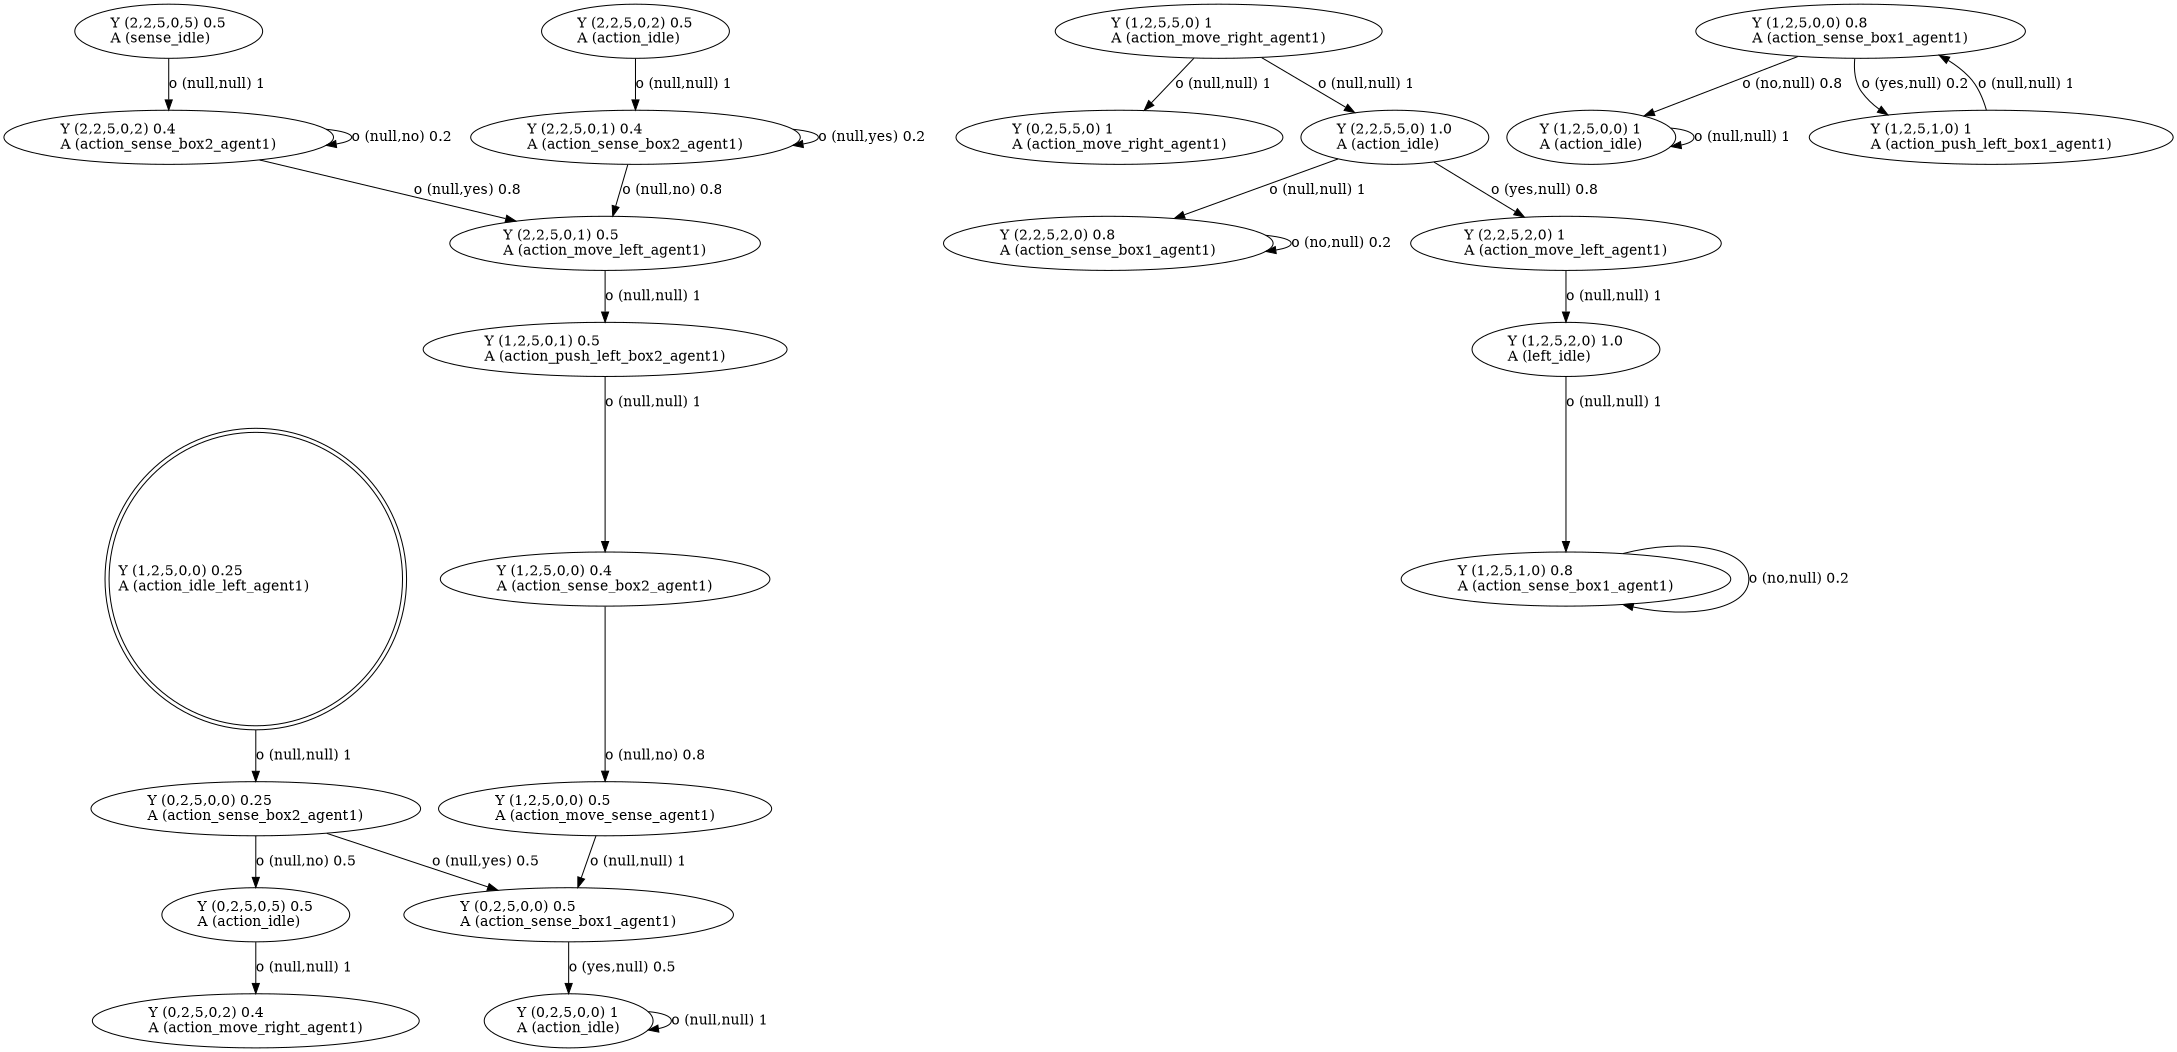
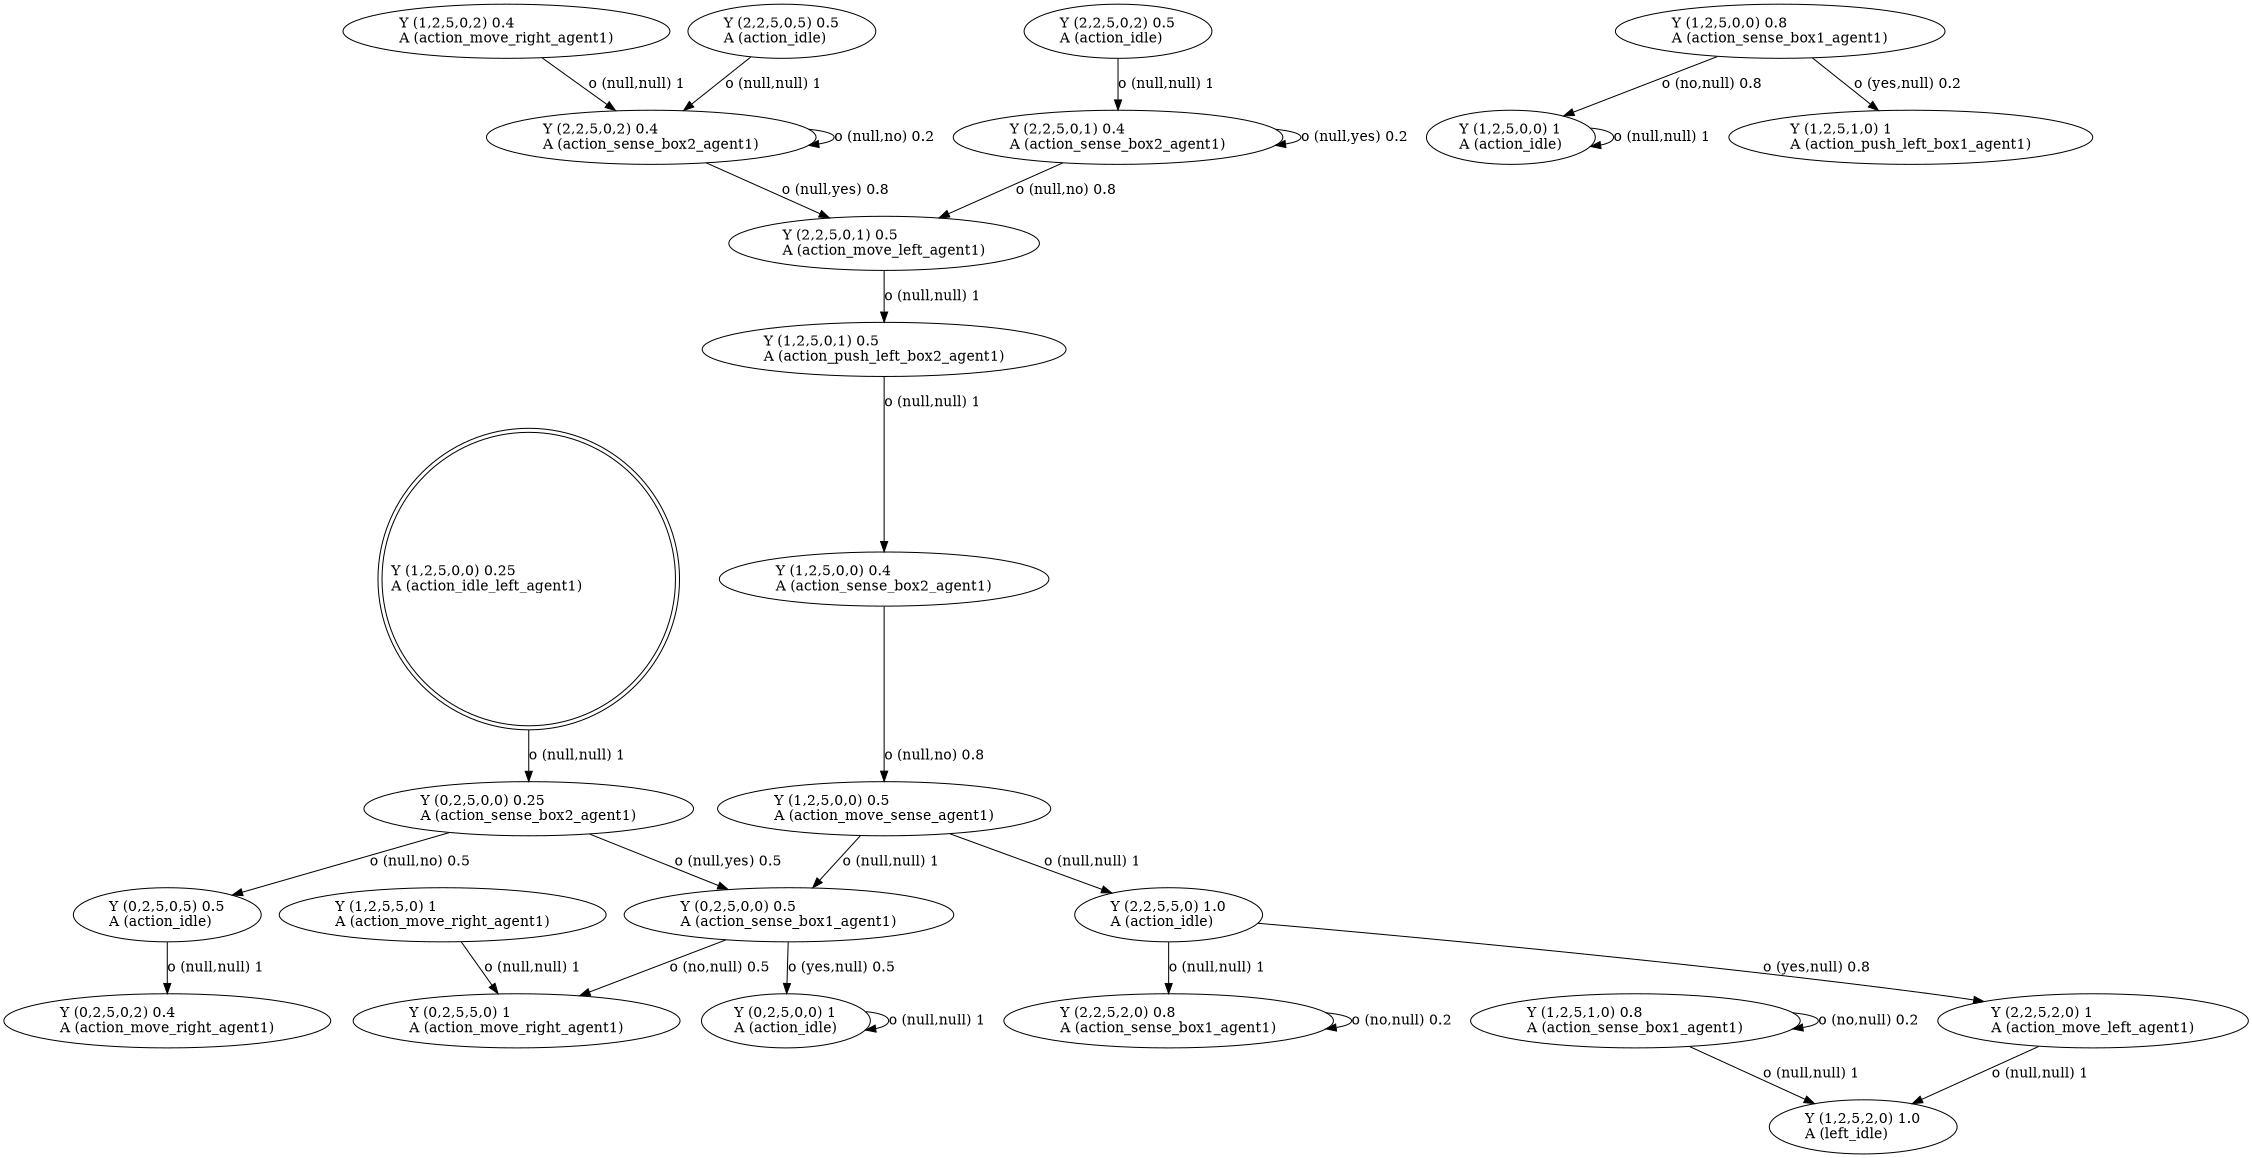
(169, 31) -> (782, 31)
none -> (506, 31)
(1973, 81) -> none
(1304, 82) -> (1026, 862)
(1566, 459) -> (1747, 1073)
none -> (658, 966)
